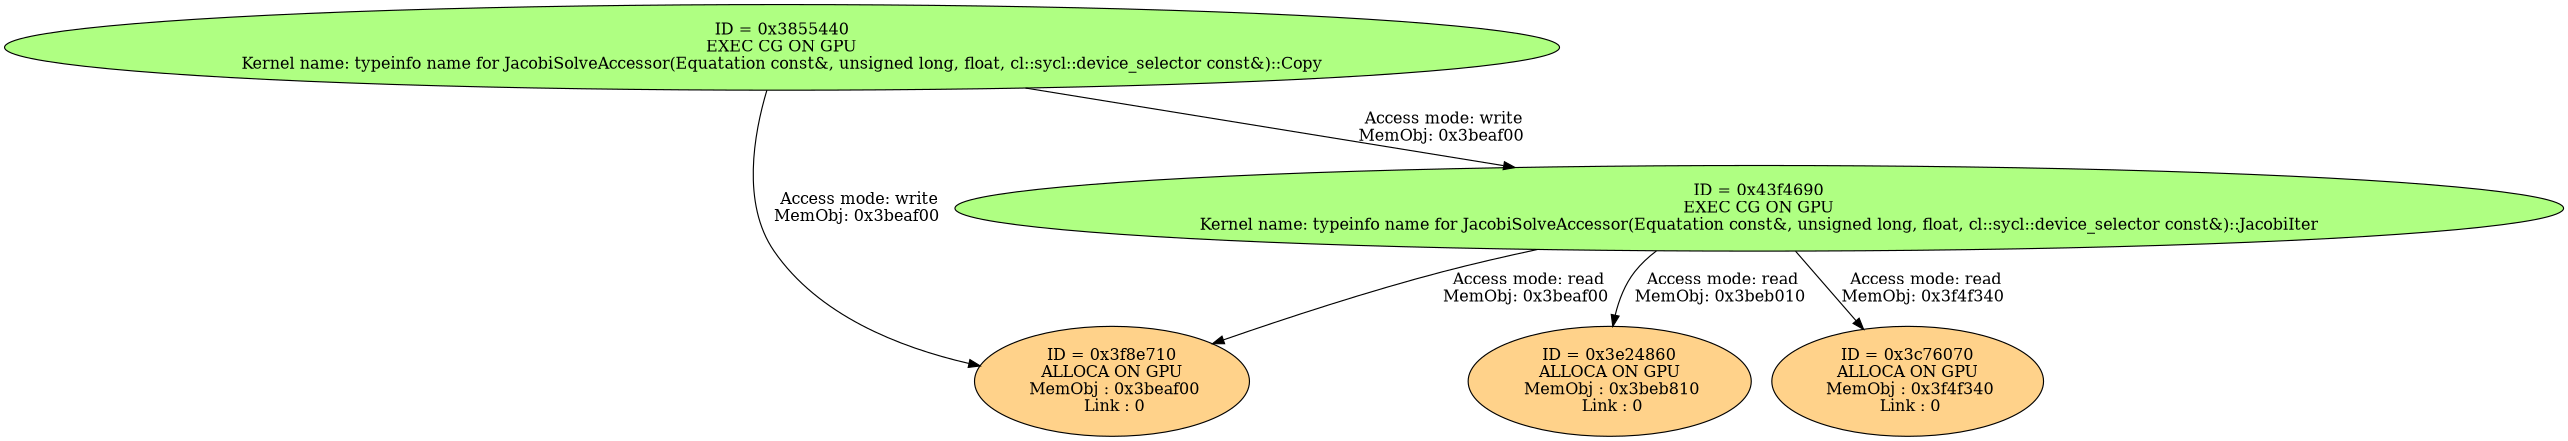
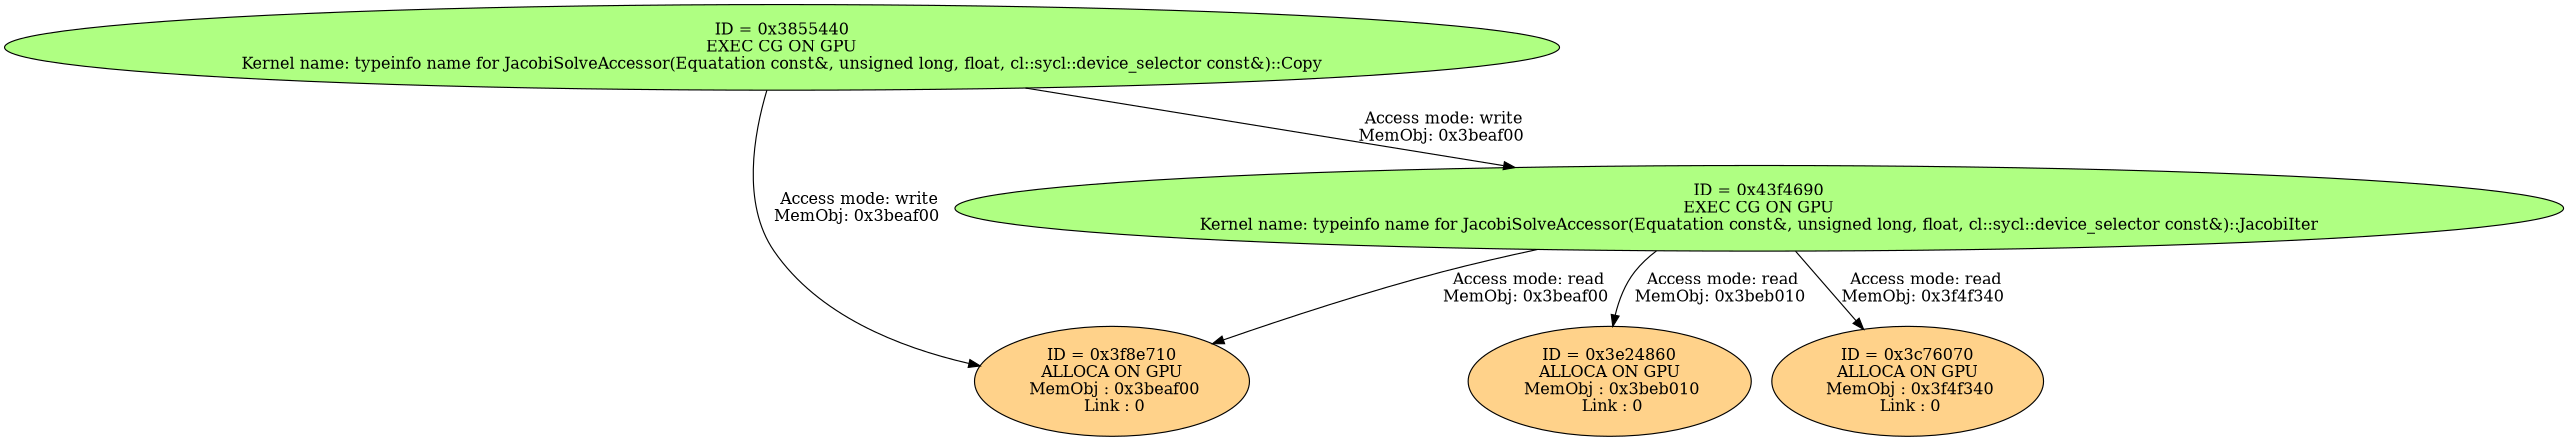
(1610, 381) -> (1610, 381)
